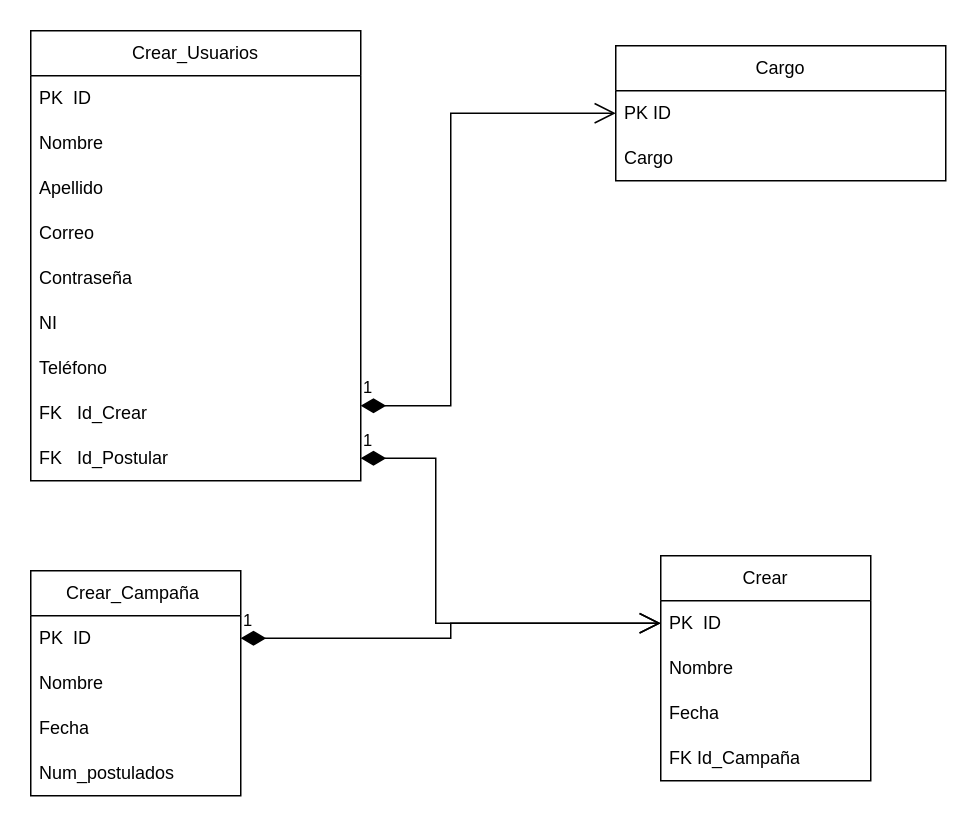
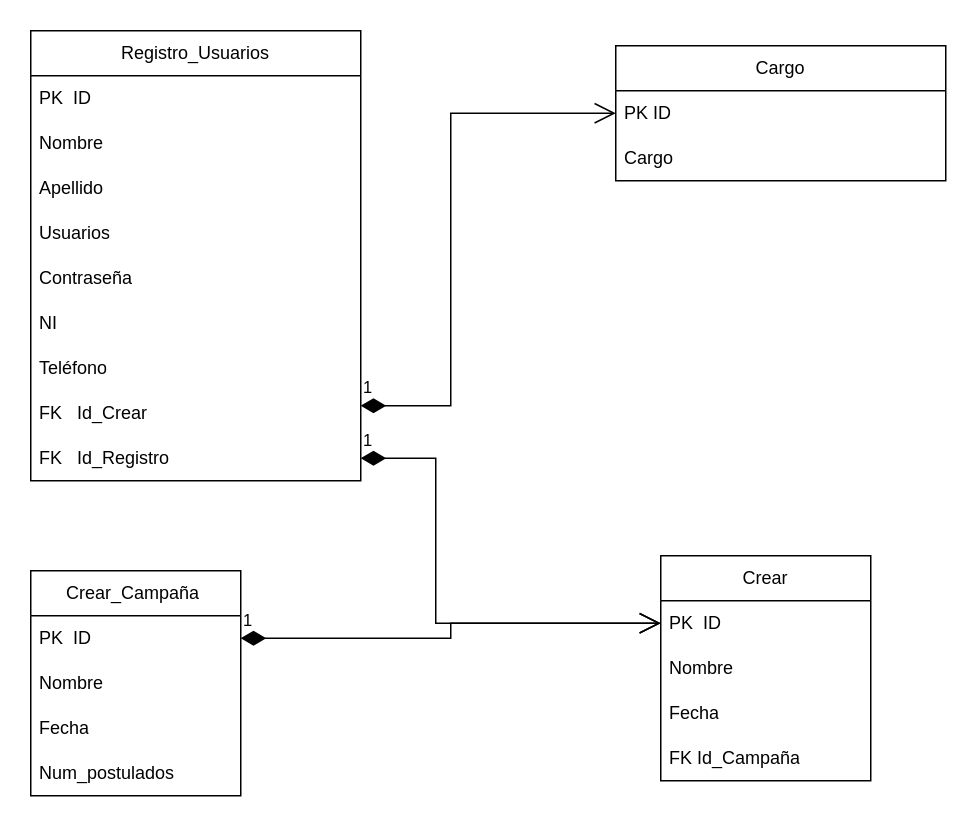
(196, 53) -> (196, 53)
(70, 233) -> (78, 233)
(116, 458) -> (116, 458)
